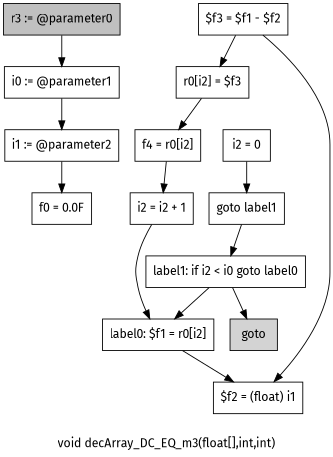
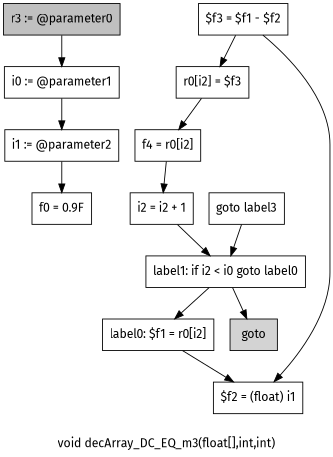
(247, 145) -> none
(62, 209) -> (62, 209)
(247, 209) -> (247, 209)
(136, 267) -> (191, 237)
